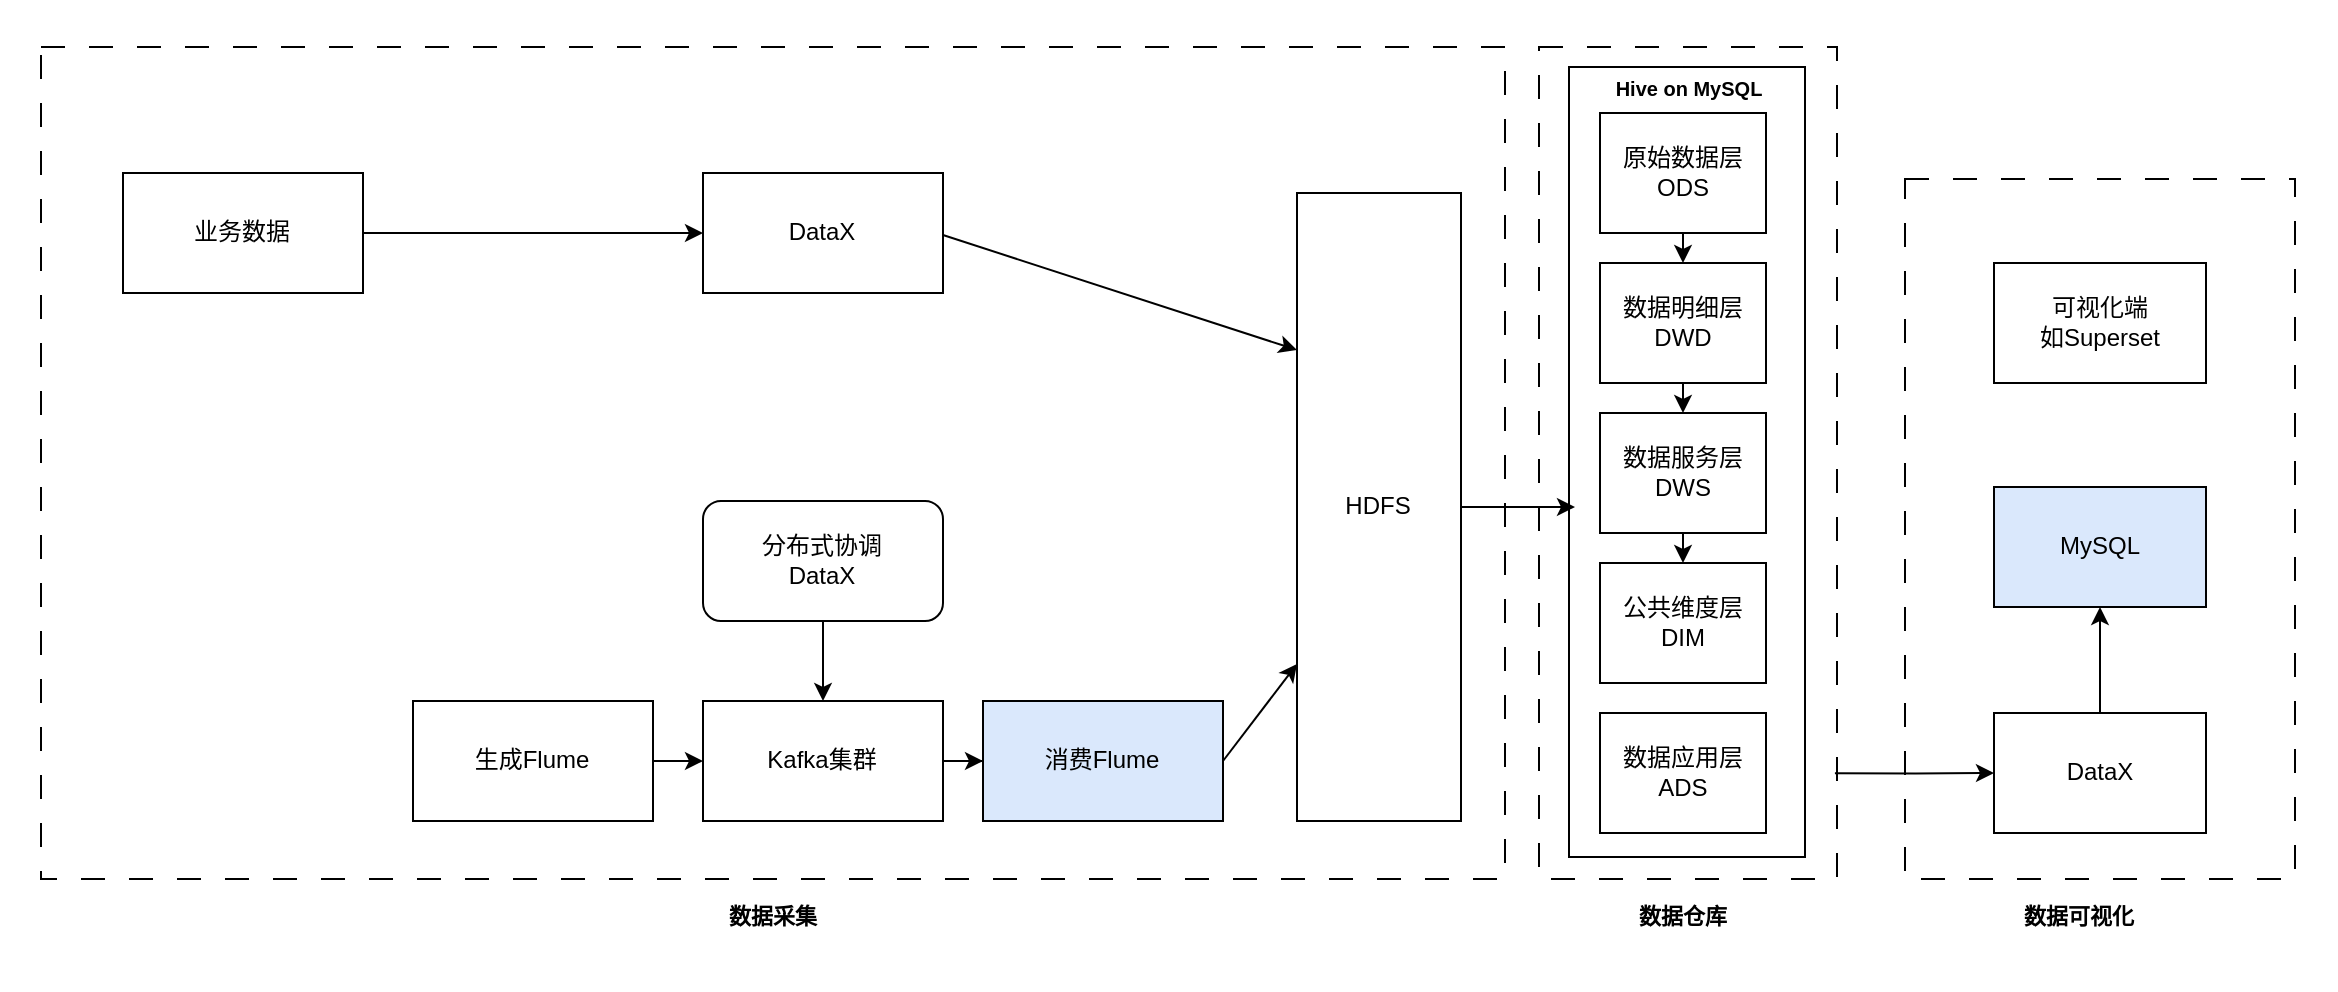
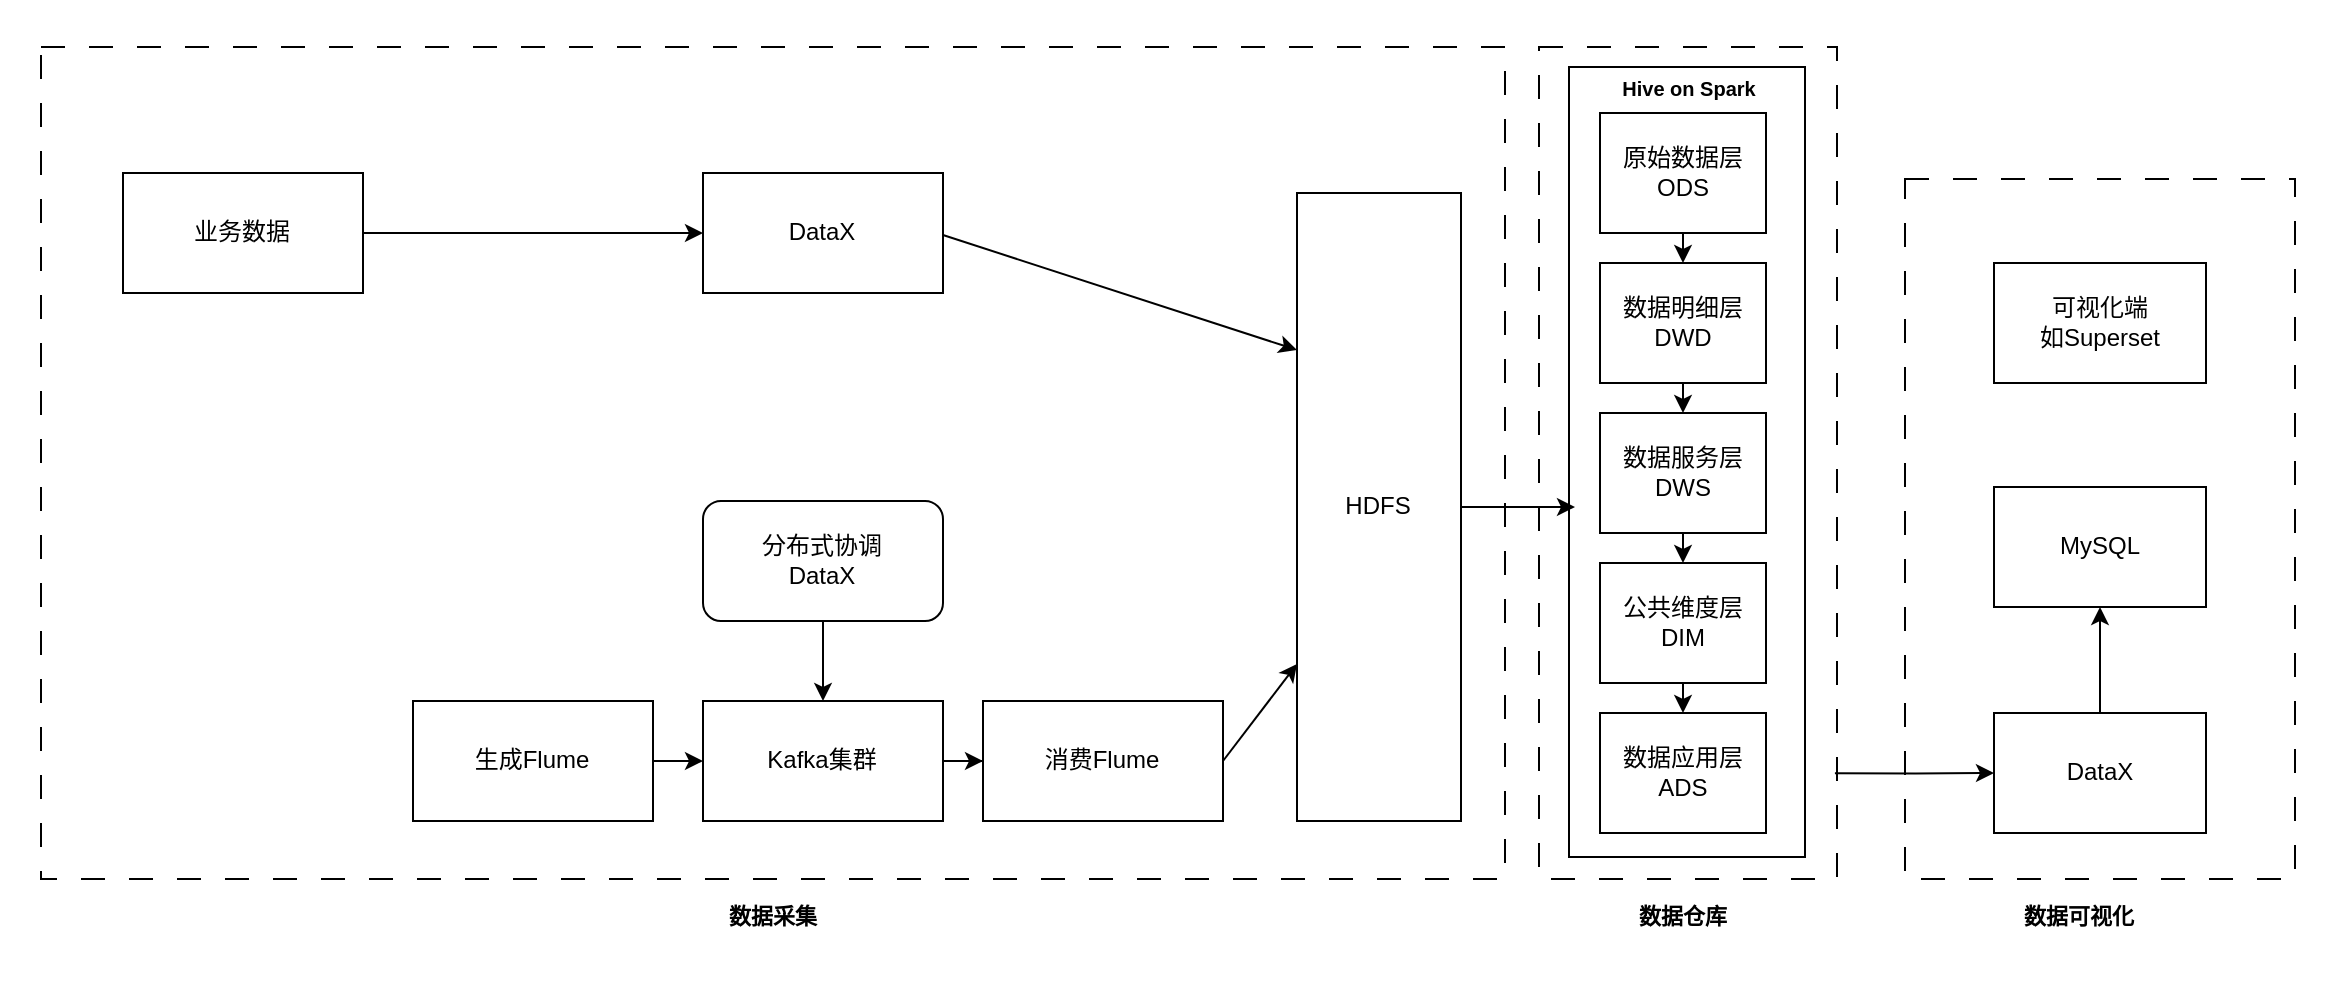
(1690, 81) -> (1690, 81)
(2100, 547) -> (2100, 547)
none -> (1683, 691)
(1103, 761) -> (1103, 761)
